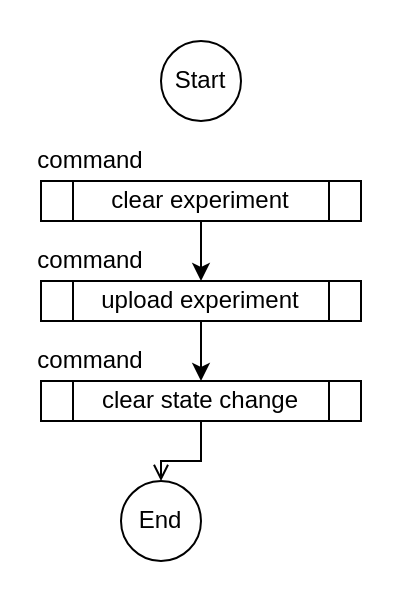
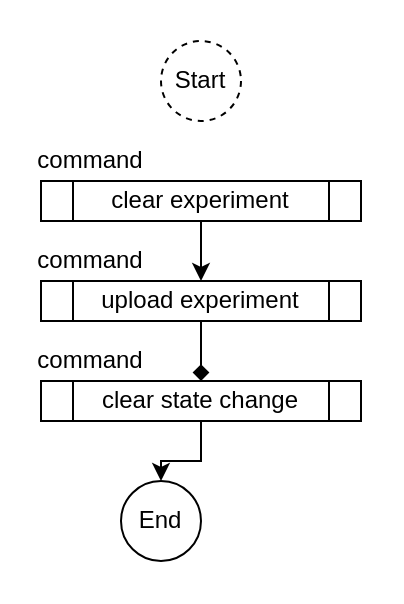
(201, 81) -> (201, 81)
(201, 366) -> (201, 365)
(161, 469) -> (161, 466)
